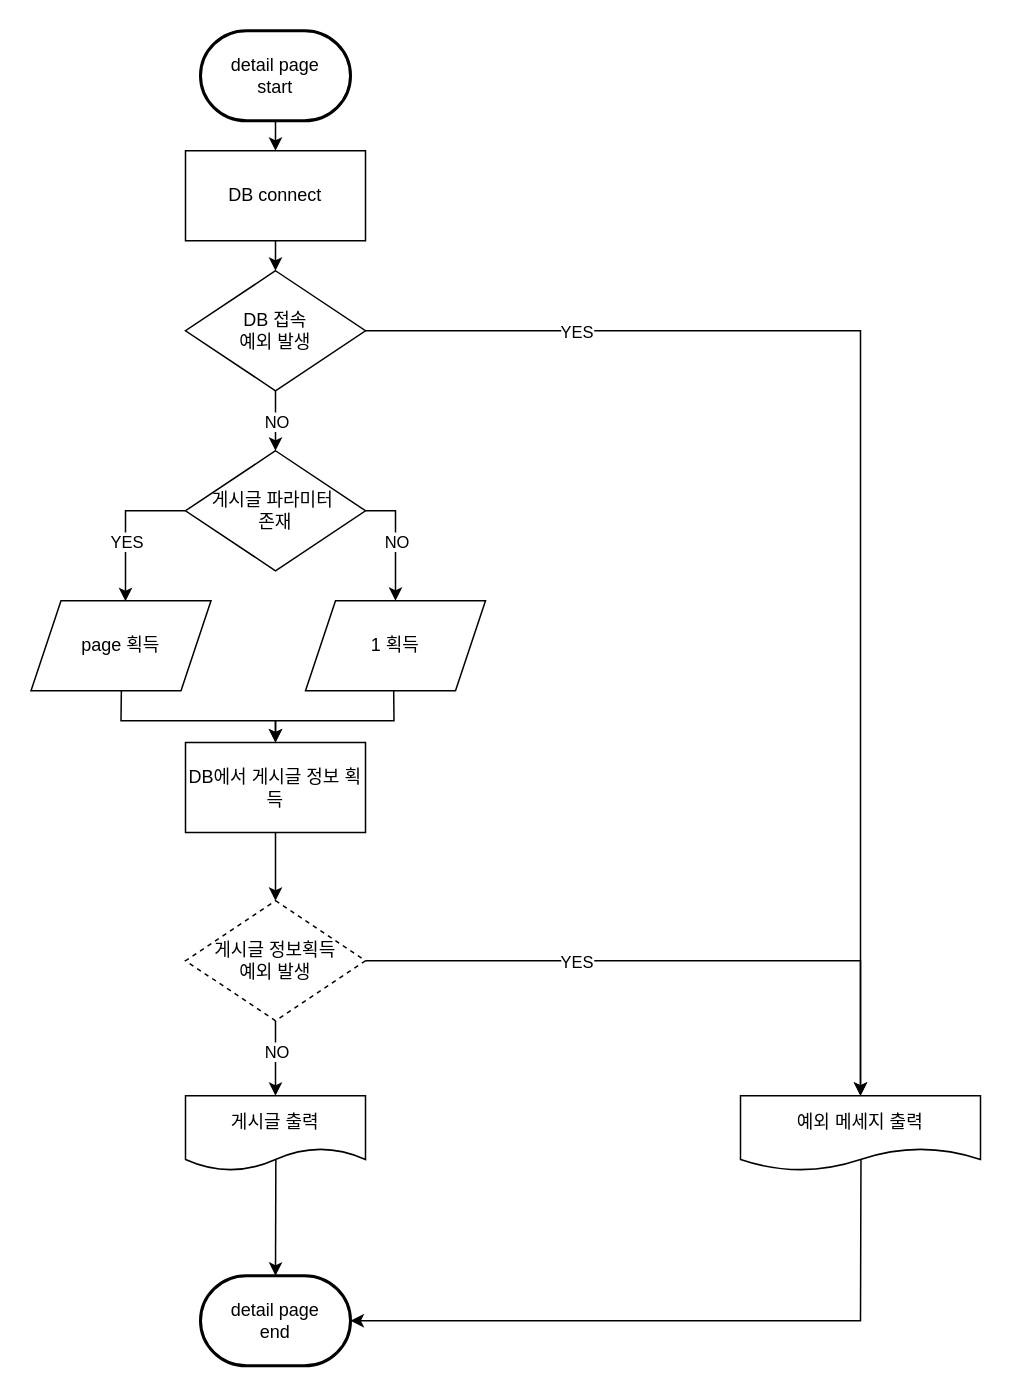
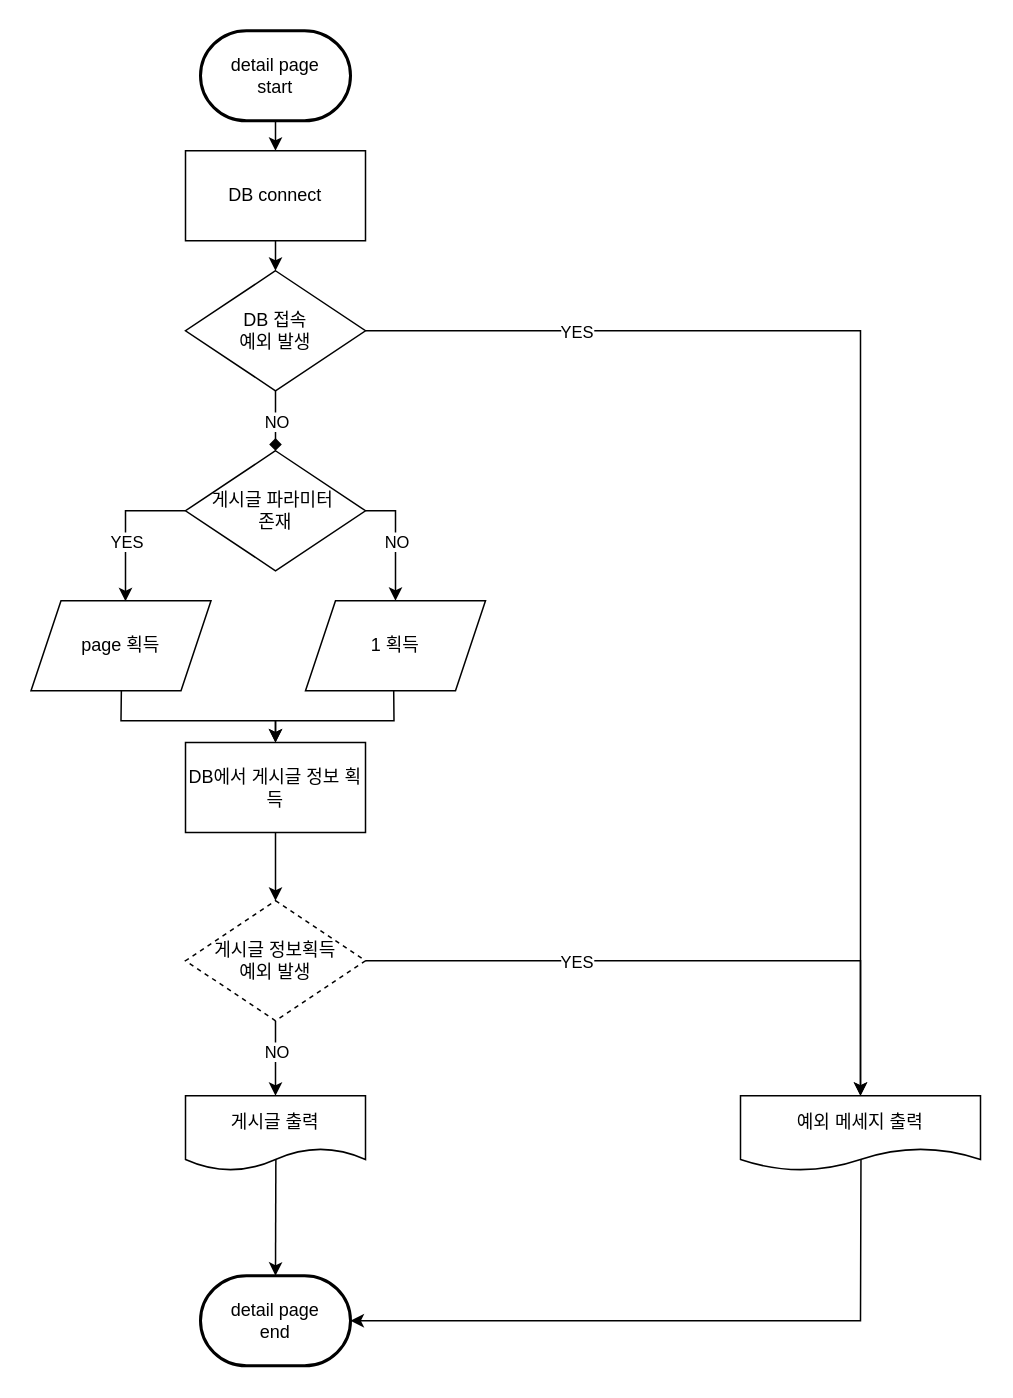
(275, 439) -> (275, 438)
